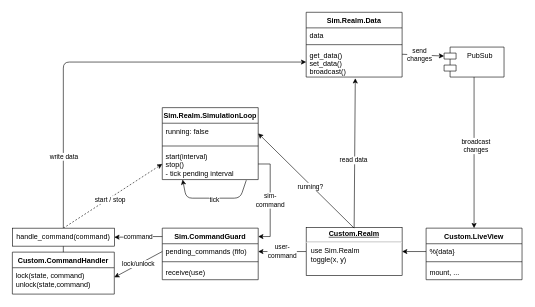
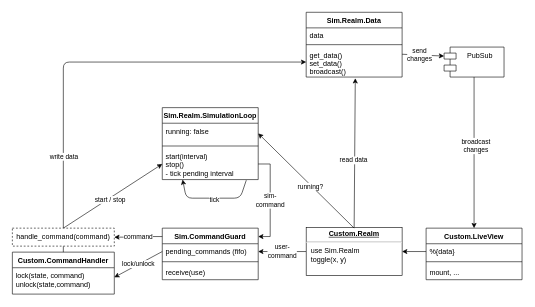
(135, 182) -> (135, 182)
(63, 237) -> (63, 237)
